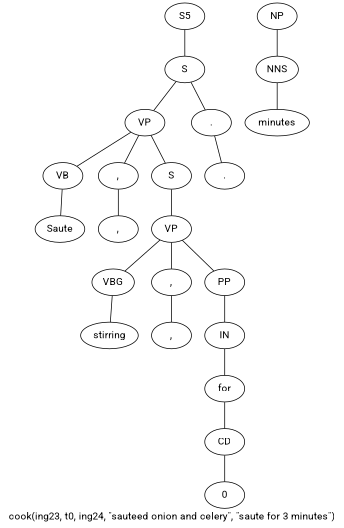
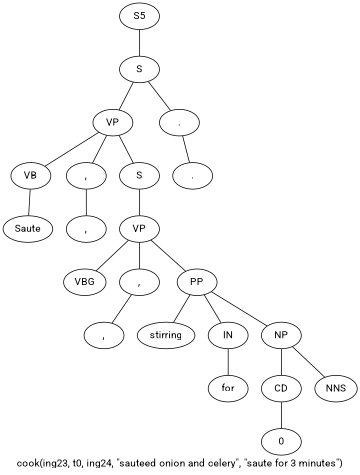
(277, 123) -> none
(111, 309) -> (182, 309)
none -> (239, 309)
(225, 415) -> (281, 362)
